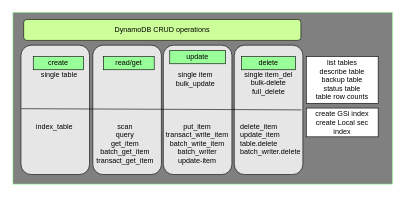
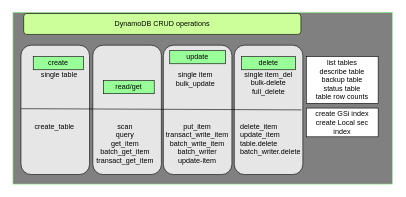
(162, 30) -> (162, 24)
(128, 63) -> (128, 87)
(54, 128) -> (54, 128)
